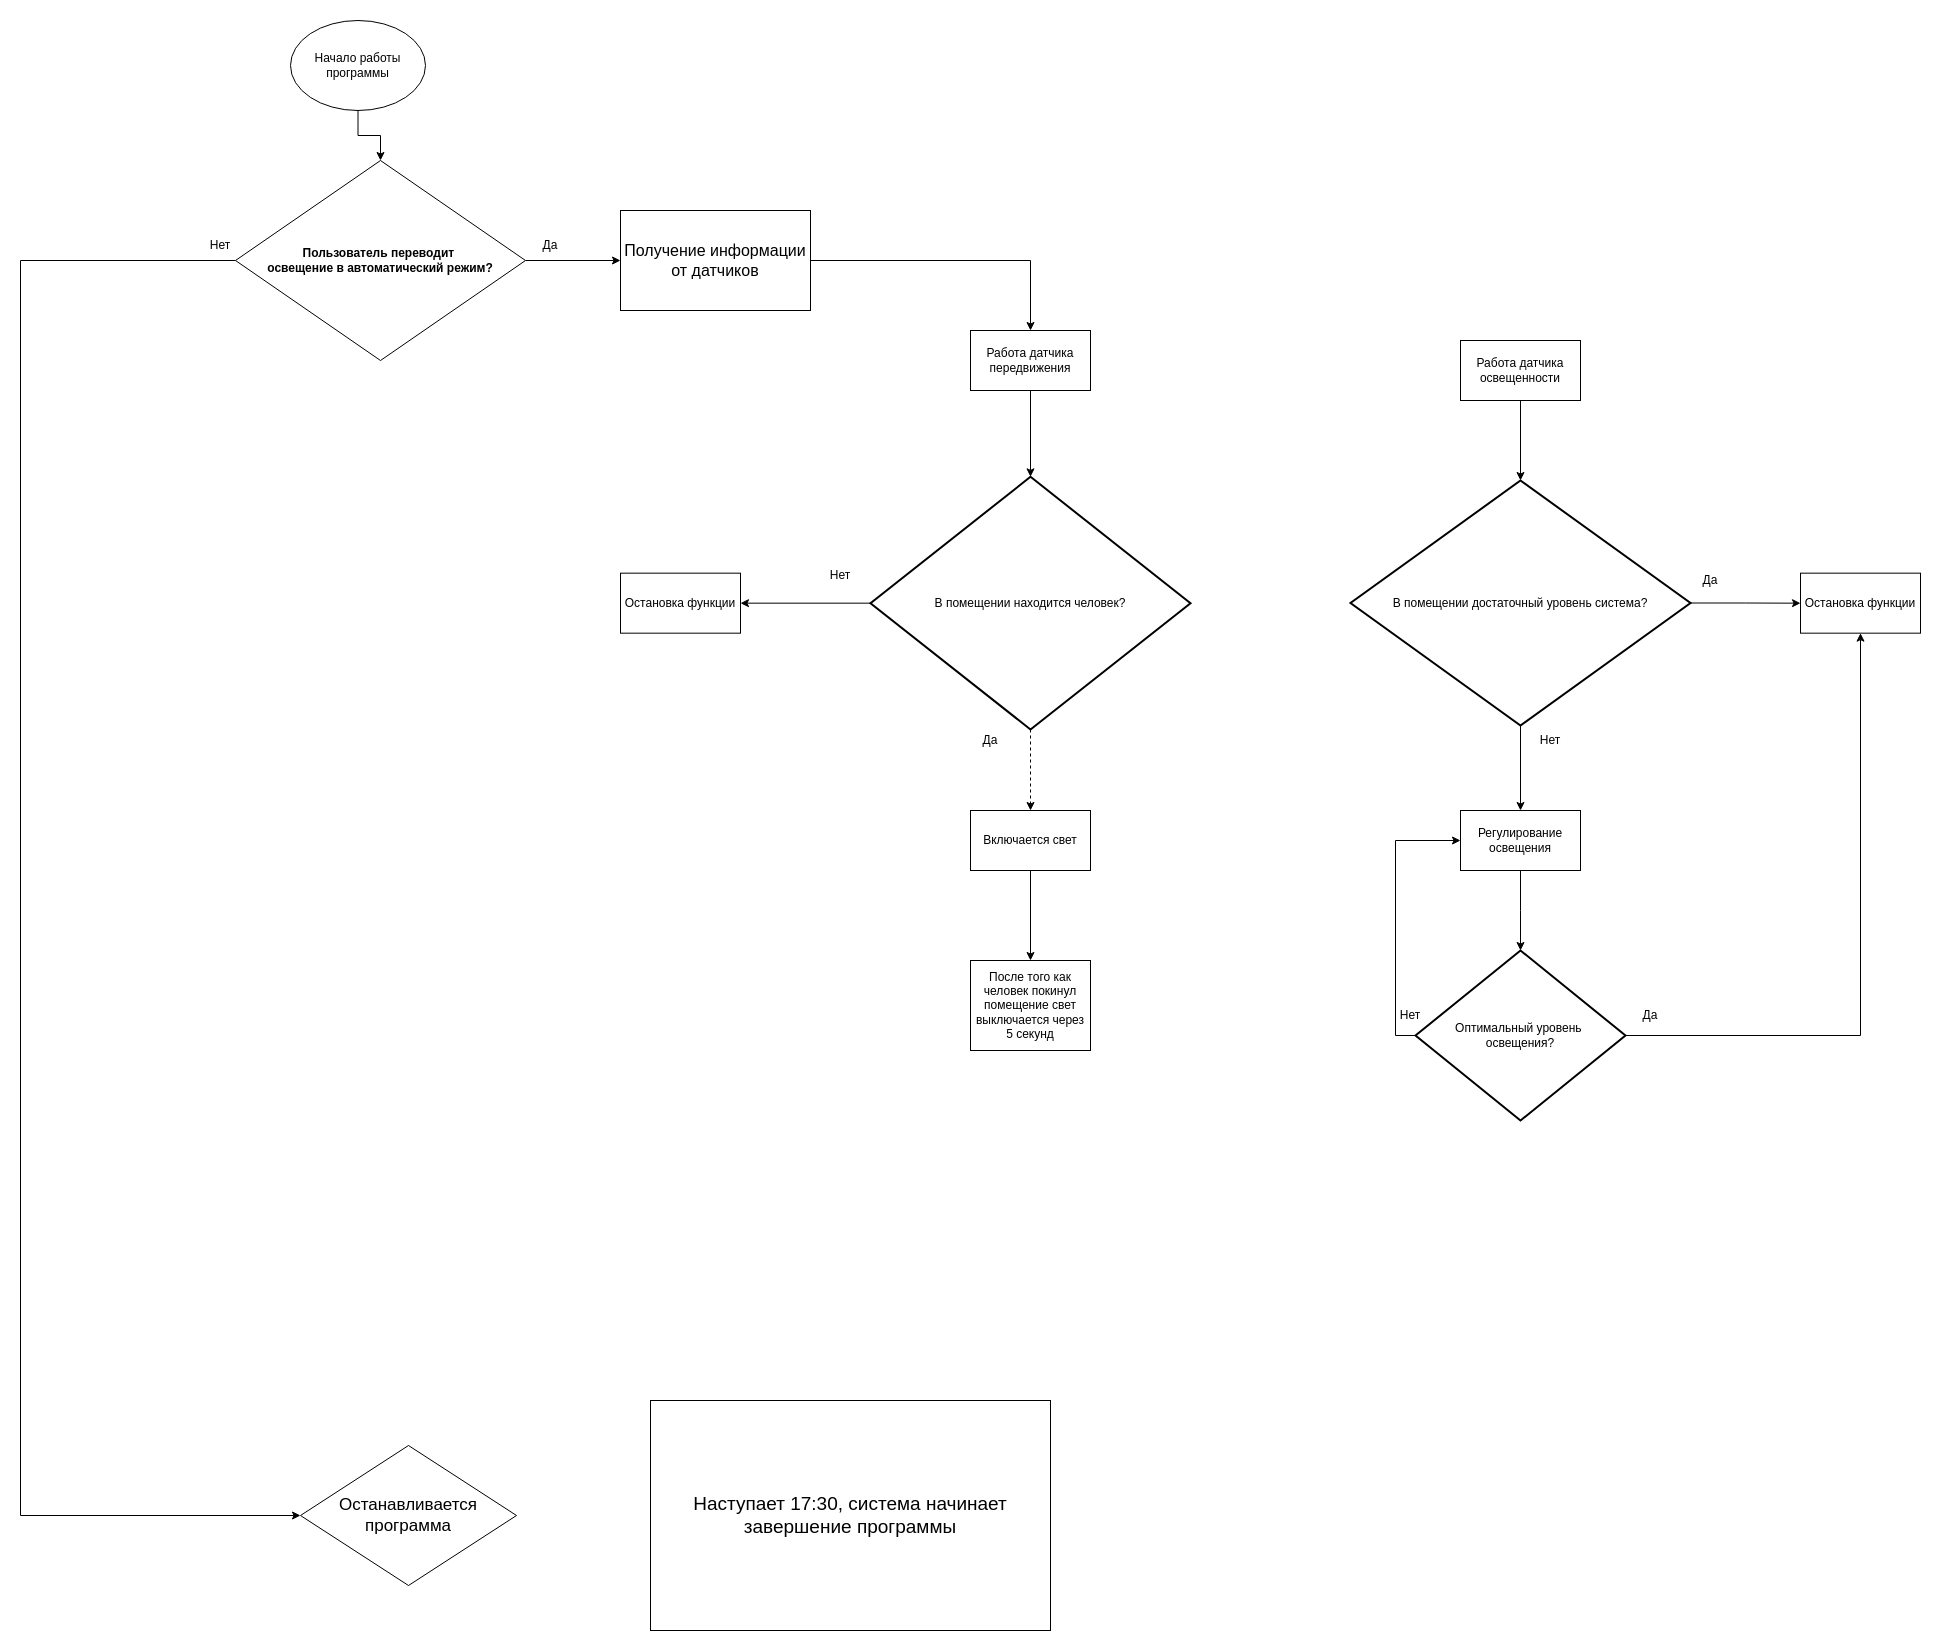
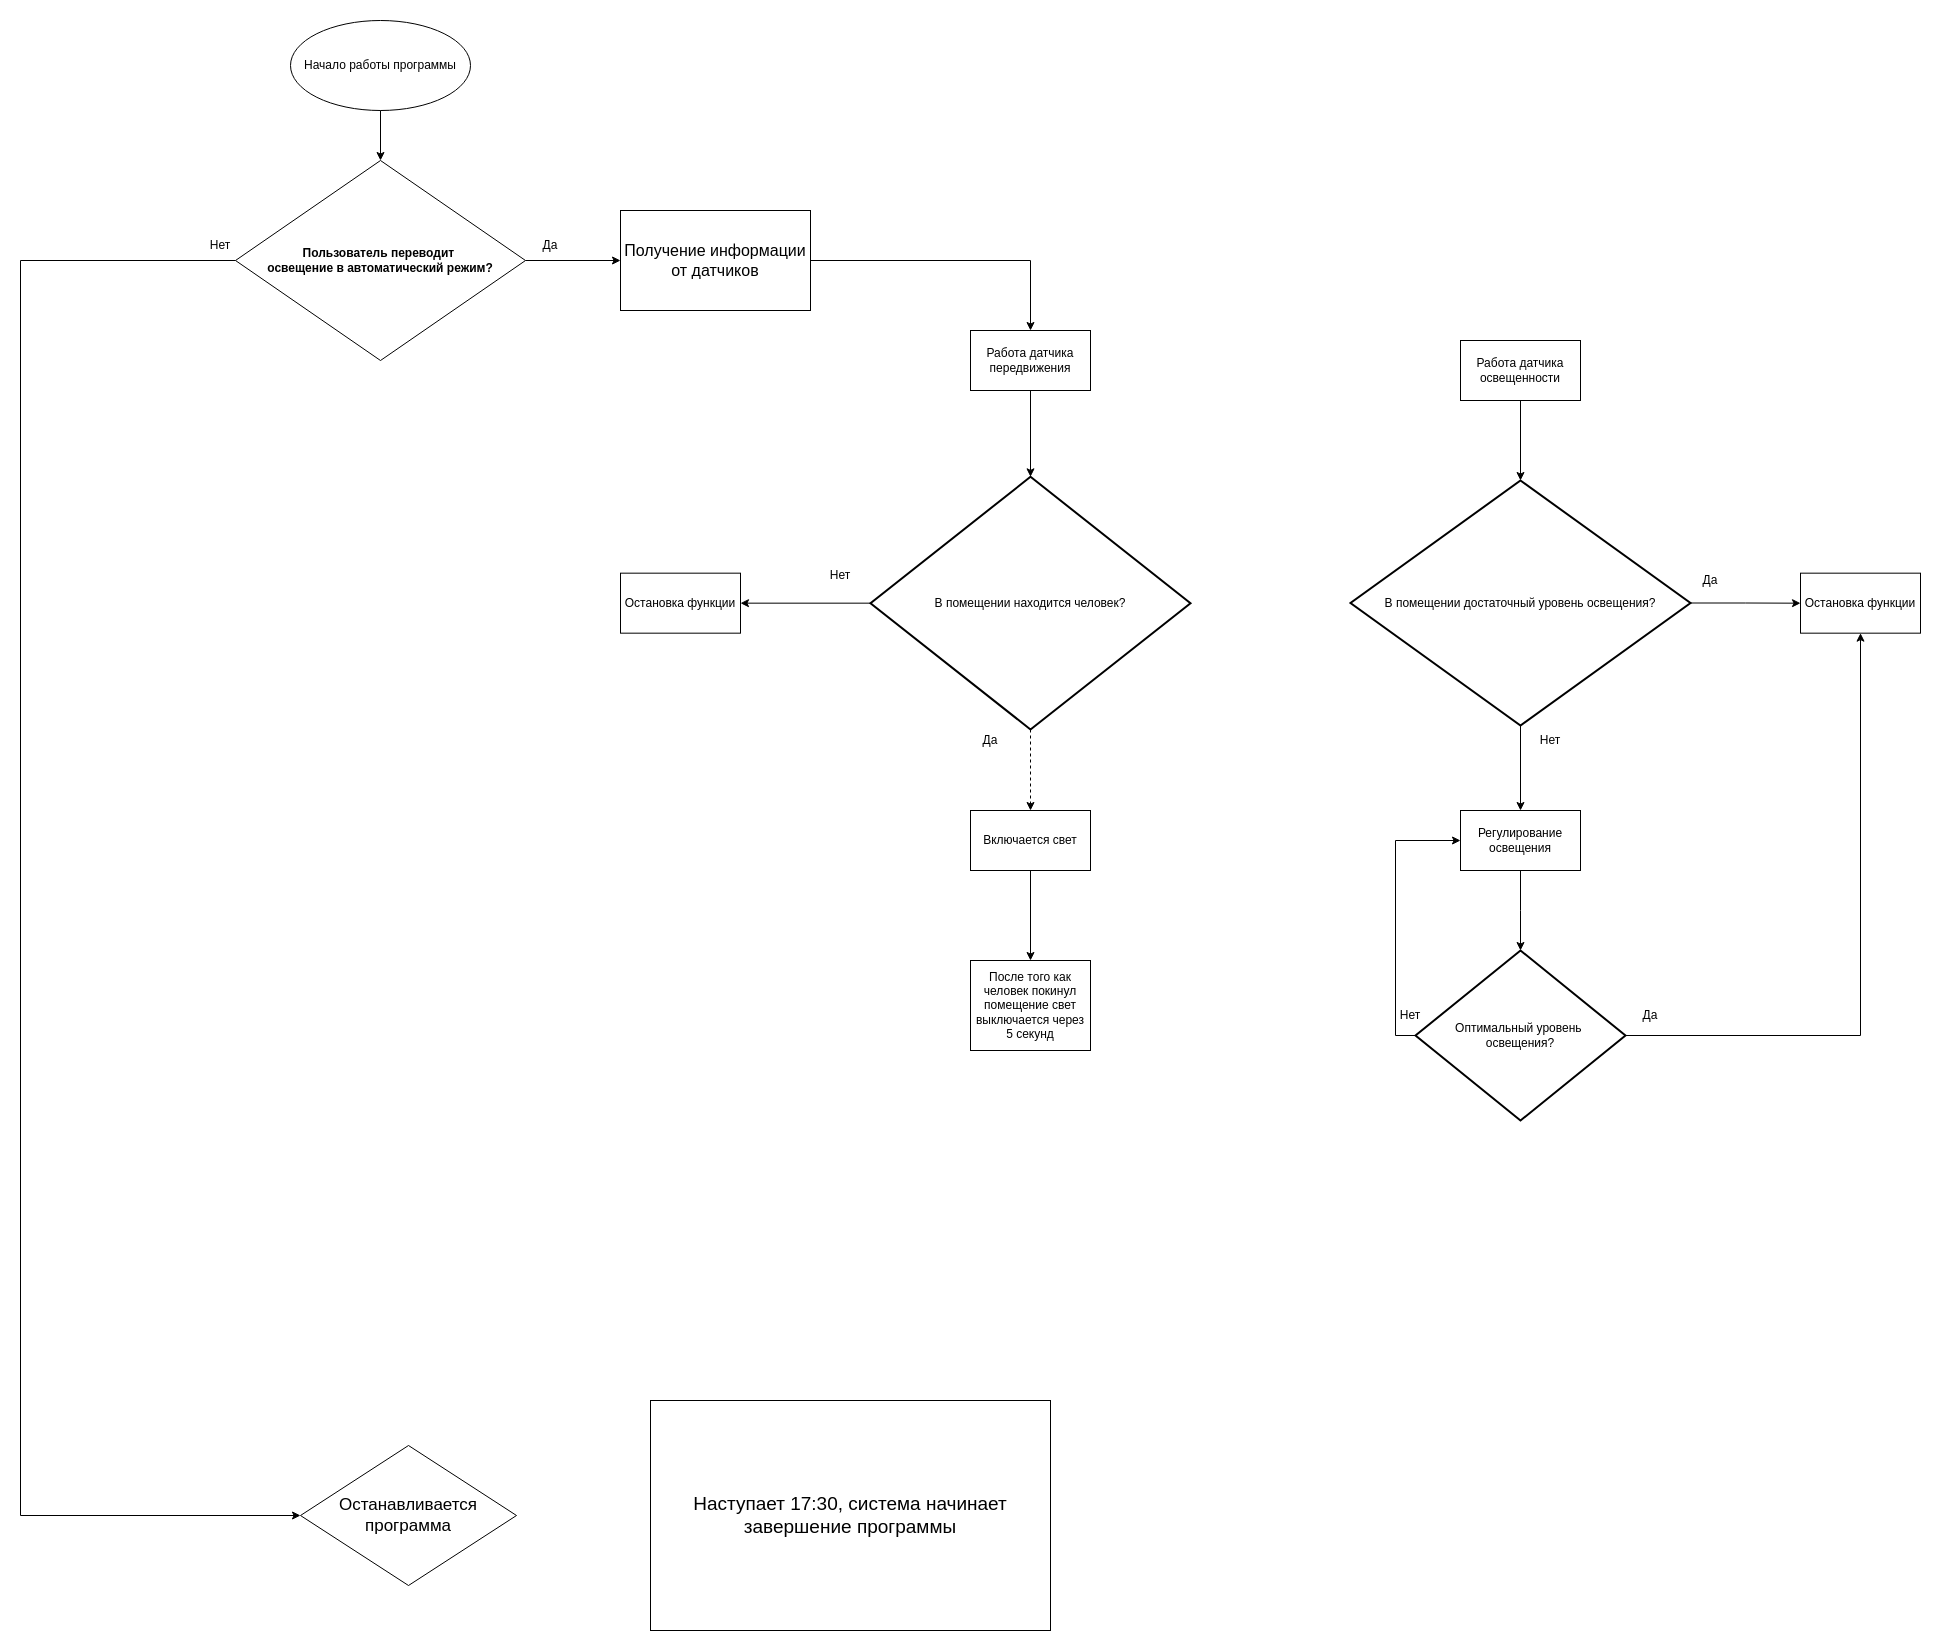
(358, 66) -> (381, 66)
(1521, 604) -> (1521, 604)
